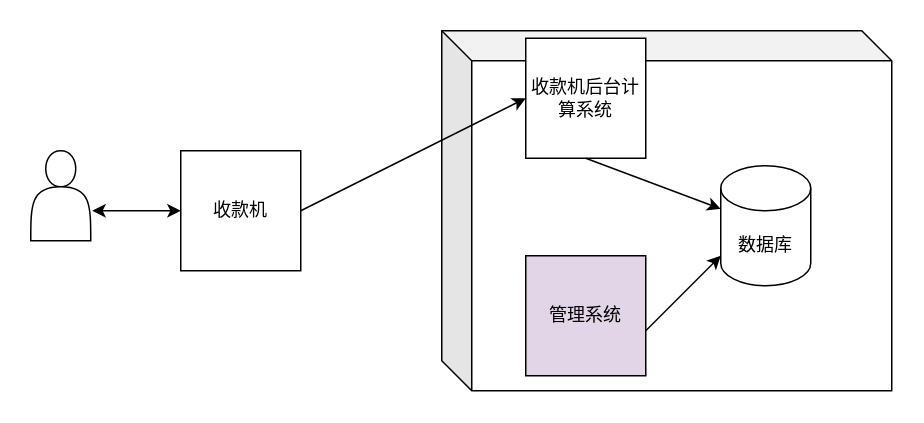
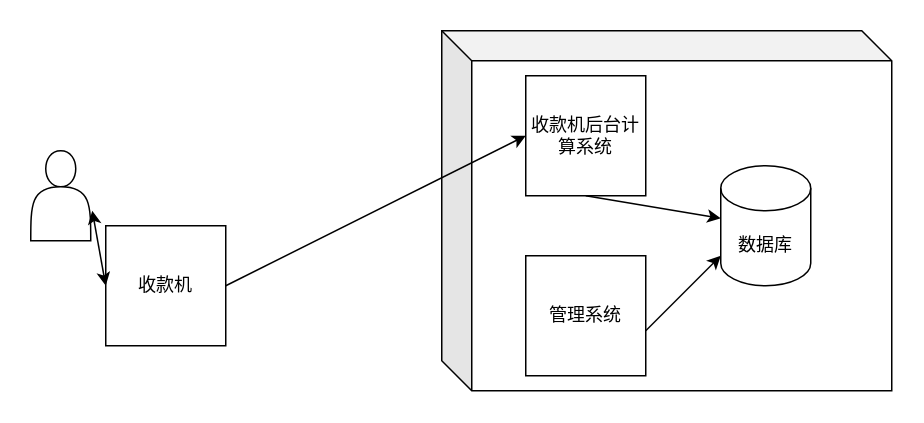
(586, 98) -> (586, 136)
(241, 211) -> (166, 286)
(586, 316) -> (586, 316)
